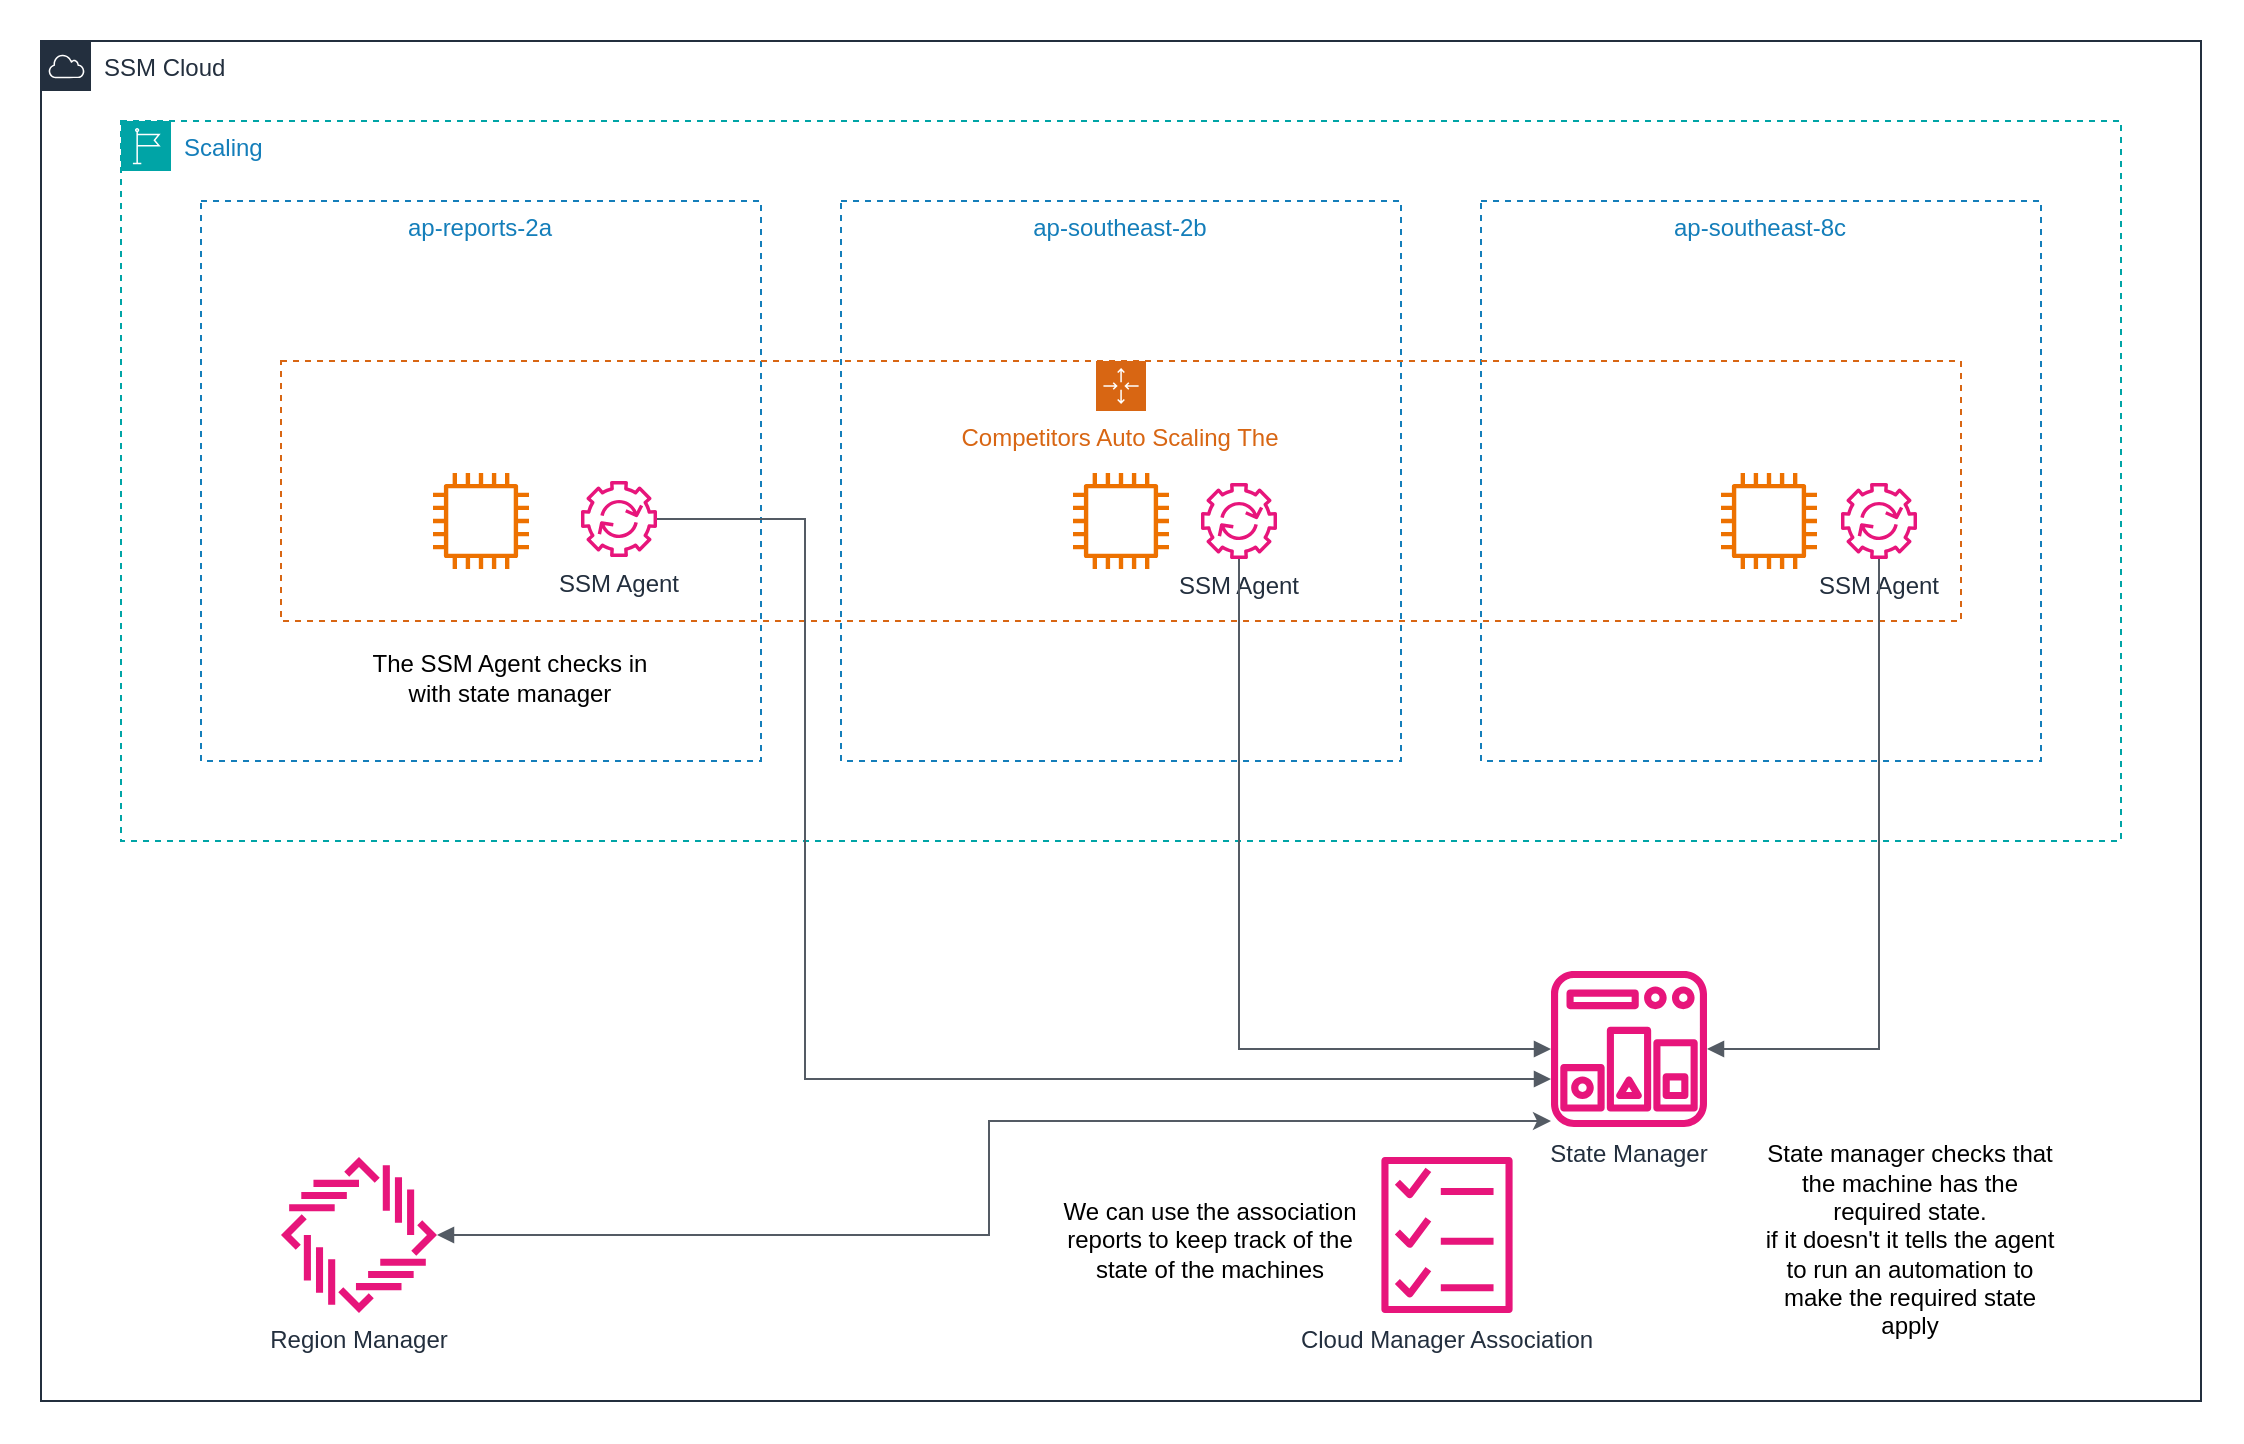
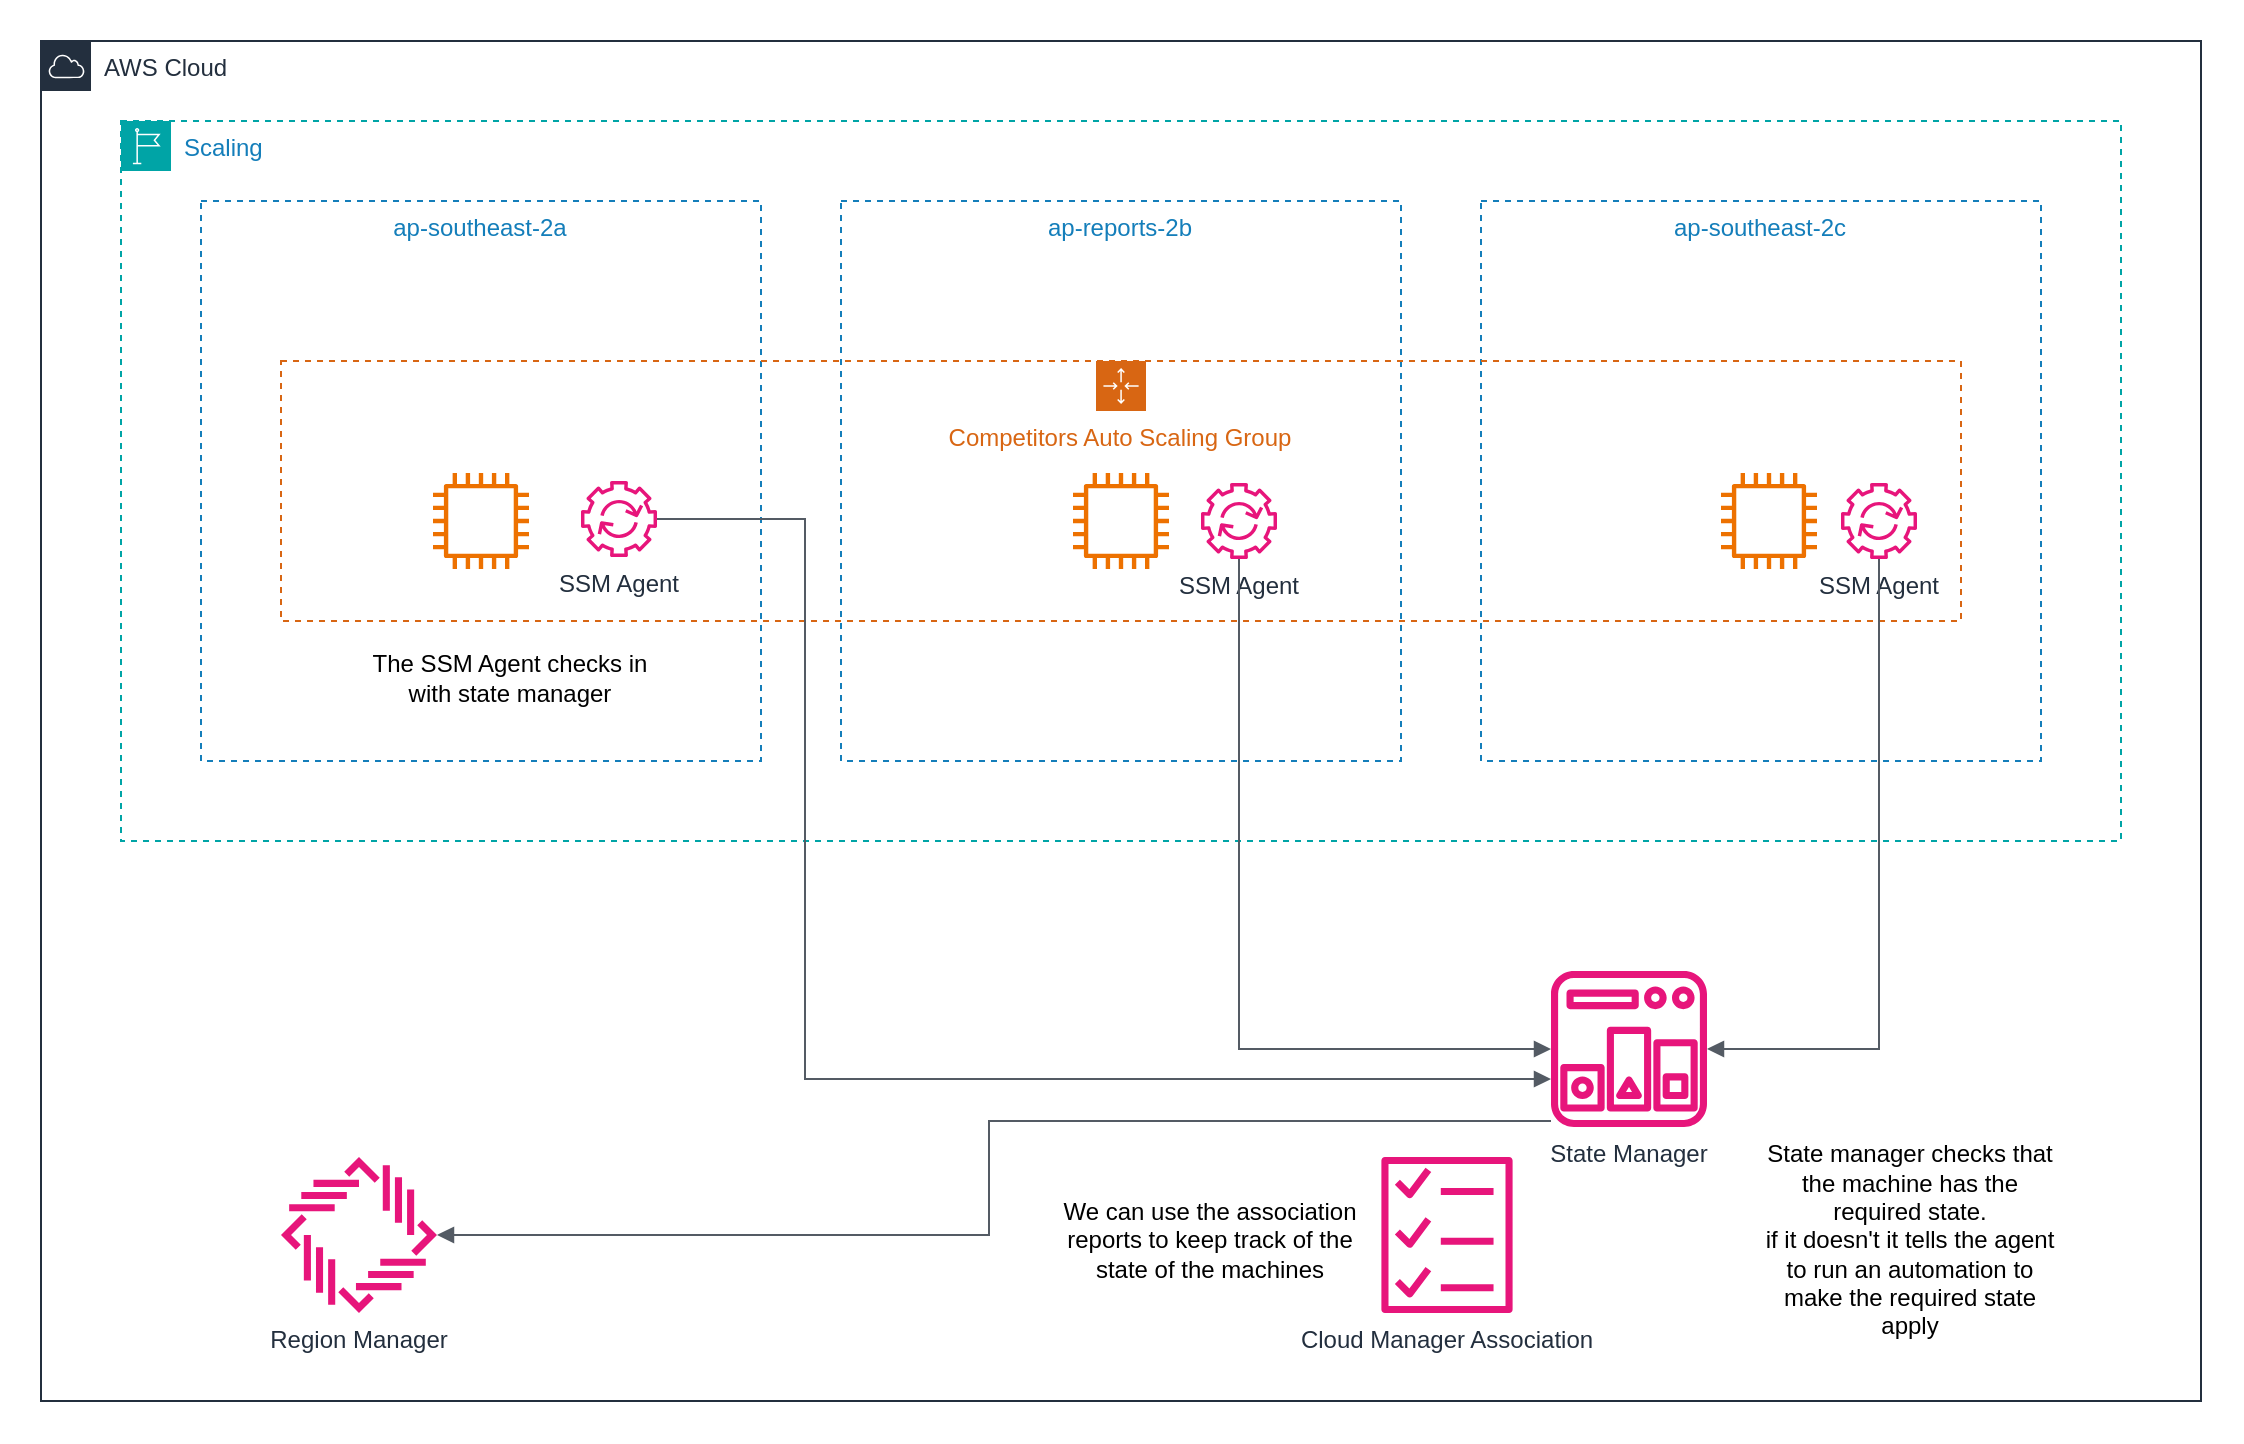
(159, 69) -> (159, 69)
(481, 229) -> (481, 229)
(1121, 229) -> (1121, 229)
(1761, 229) -> (1761, 229)
(1121, 439) -> (1121, 439)
(1536, 1121) -> (1542, 1121)
